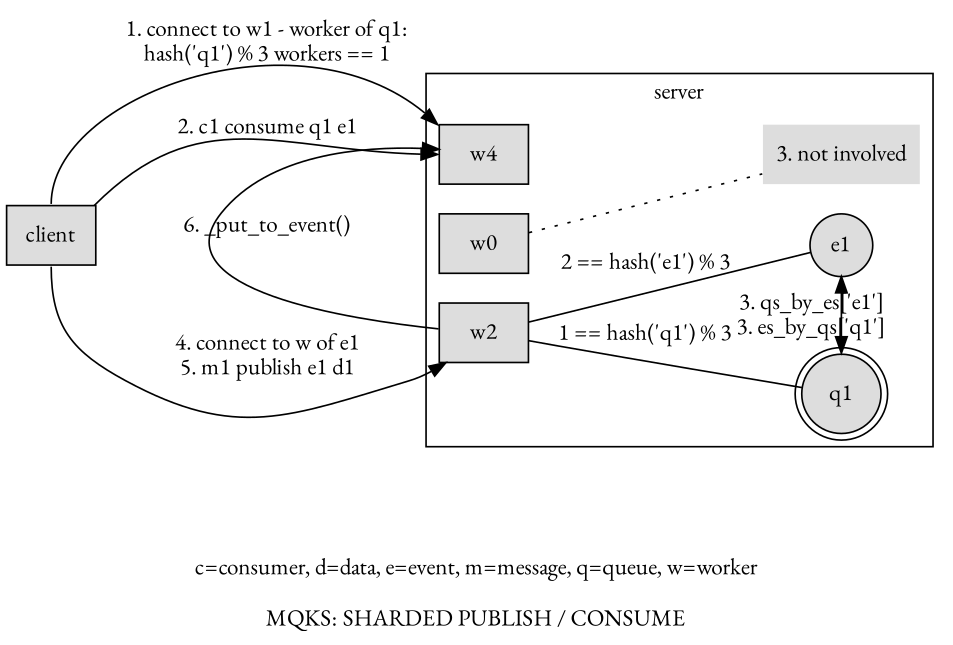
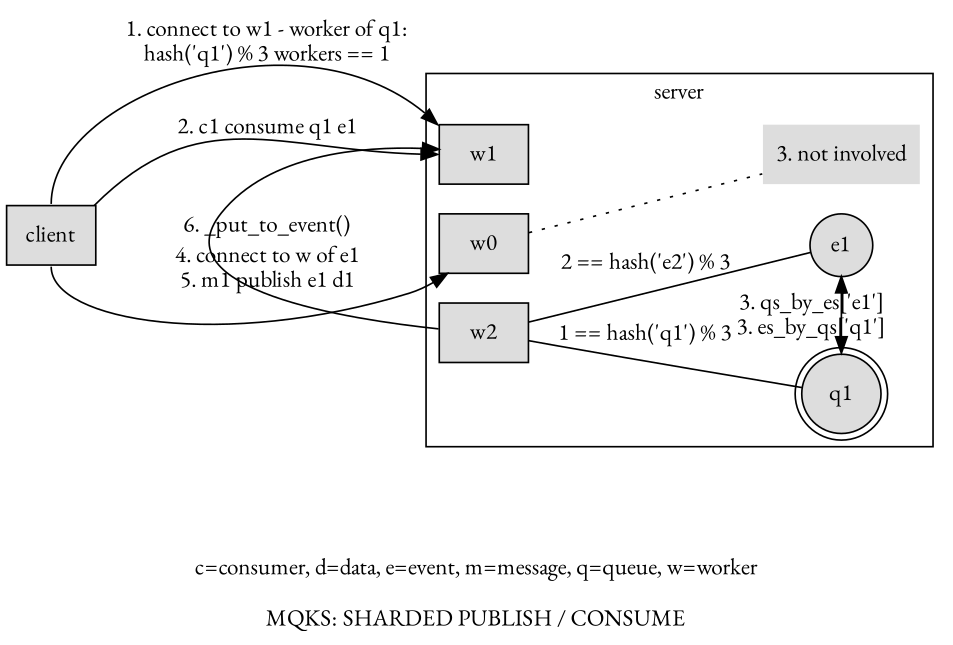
(484, 154) -> (484, 154)
(646, 263) -> (646, 263)
(206, 412) -> (235, 323)
